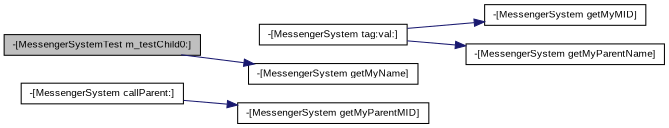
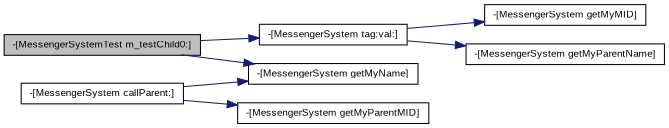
none -> (225, 39)
none -> (211, 84)
